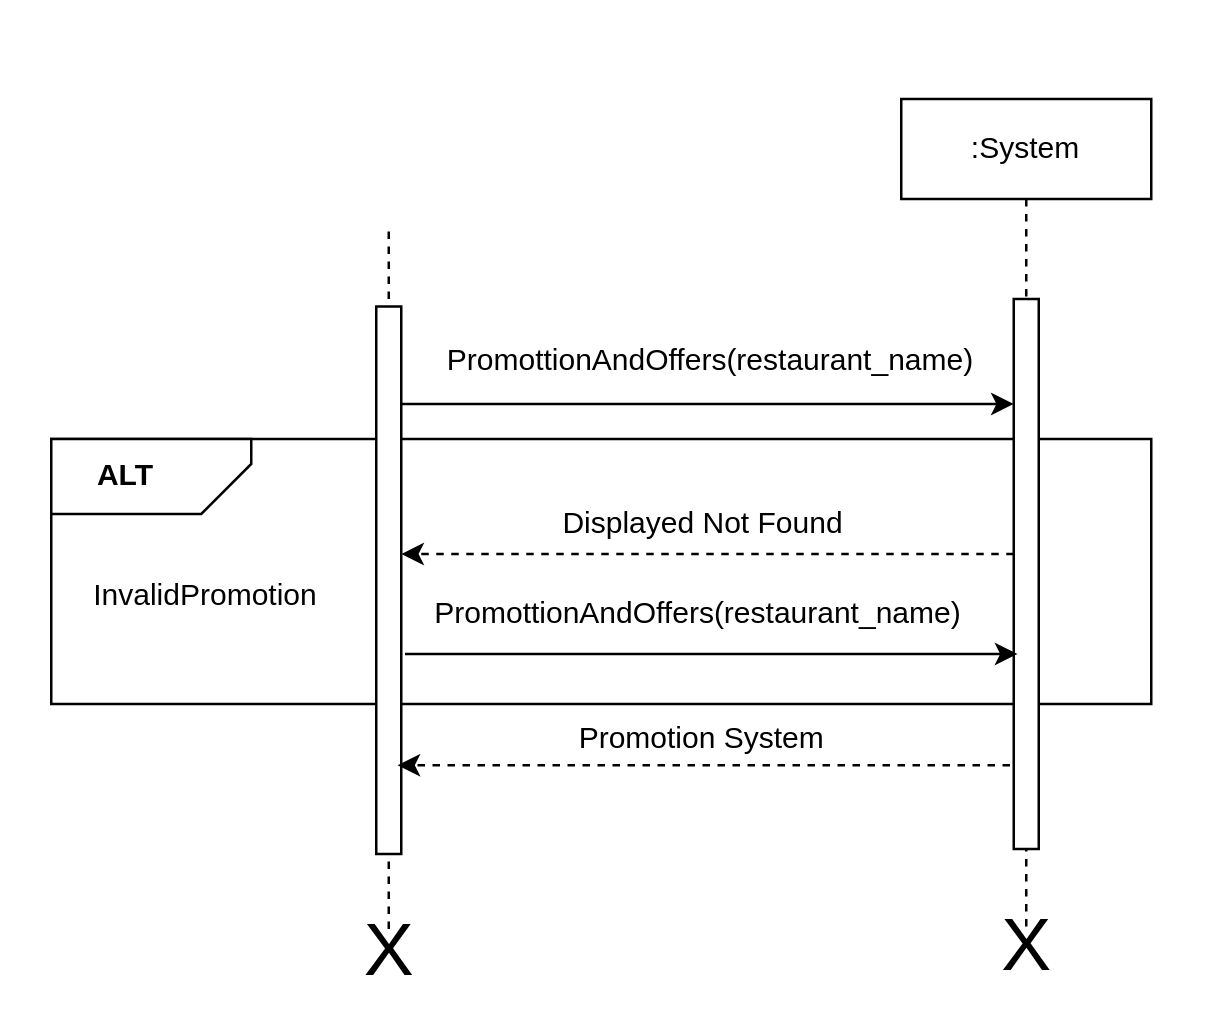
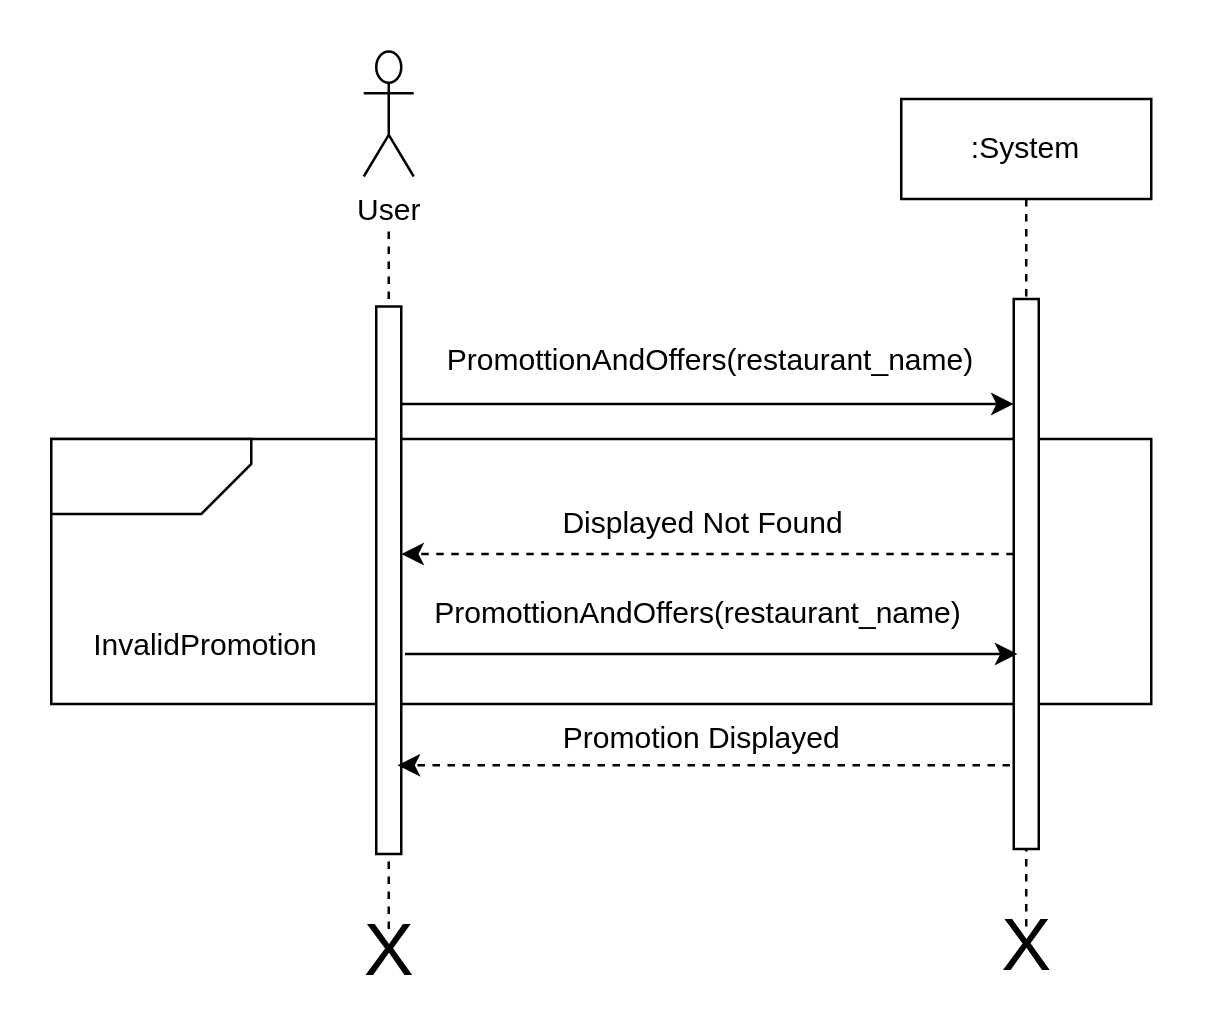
none -> (389, 114)
(126, 476) -> none
(206, 596) -> (206, 646)
(703, 739) -> (703, 739)
